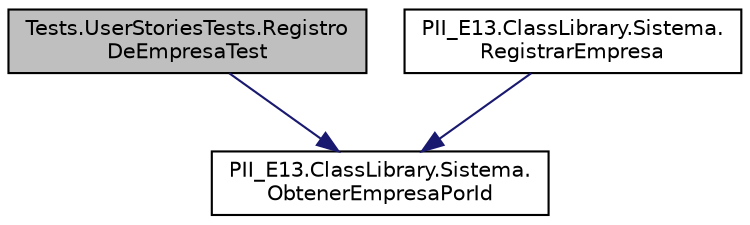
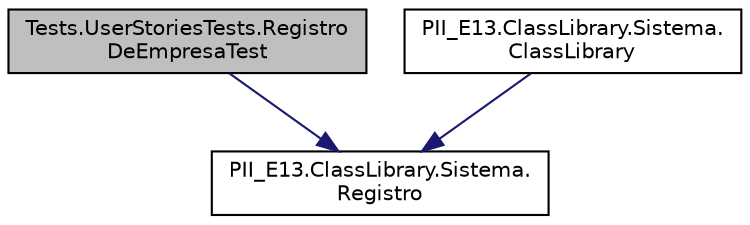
(573, 41) -> (573, 41)
(380, 183) -> (380, 183)
